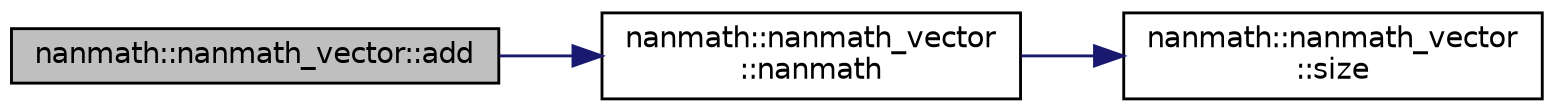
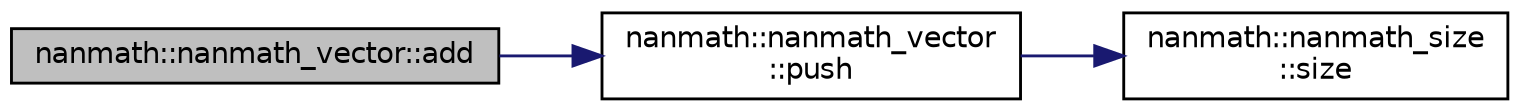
(811, 56) -> (811, 56)
(1333, 56) -> (1316, 56)
